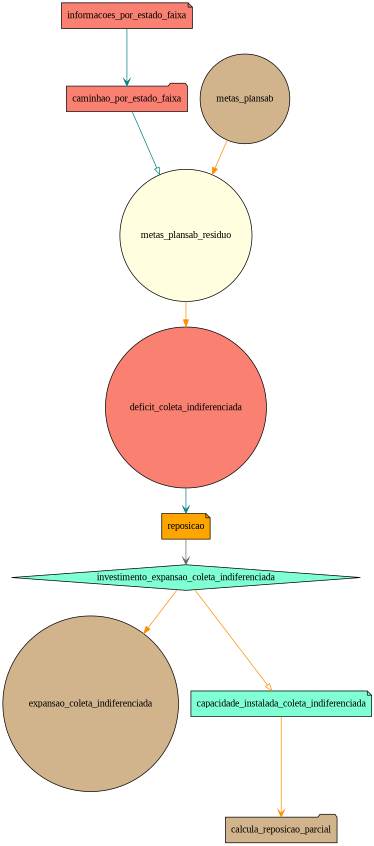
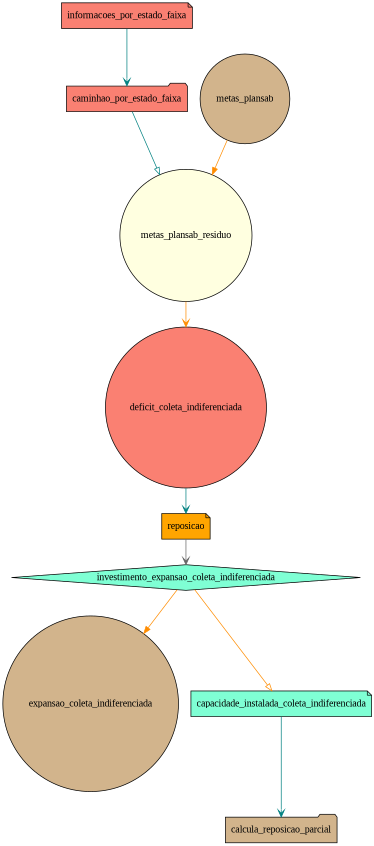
(186, 311) -> (186, 311)
(281, 763) -> (281, 763)
